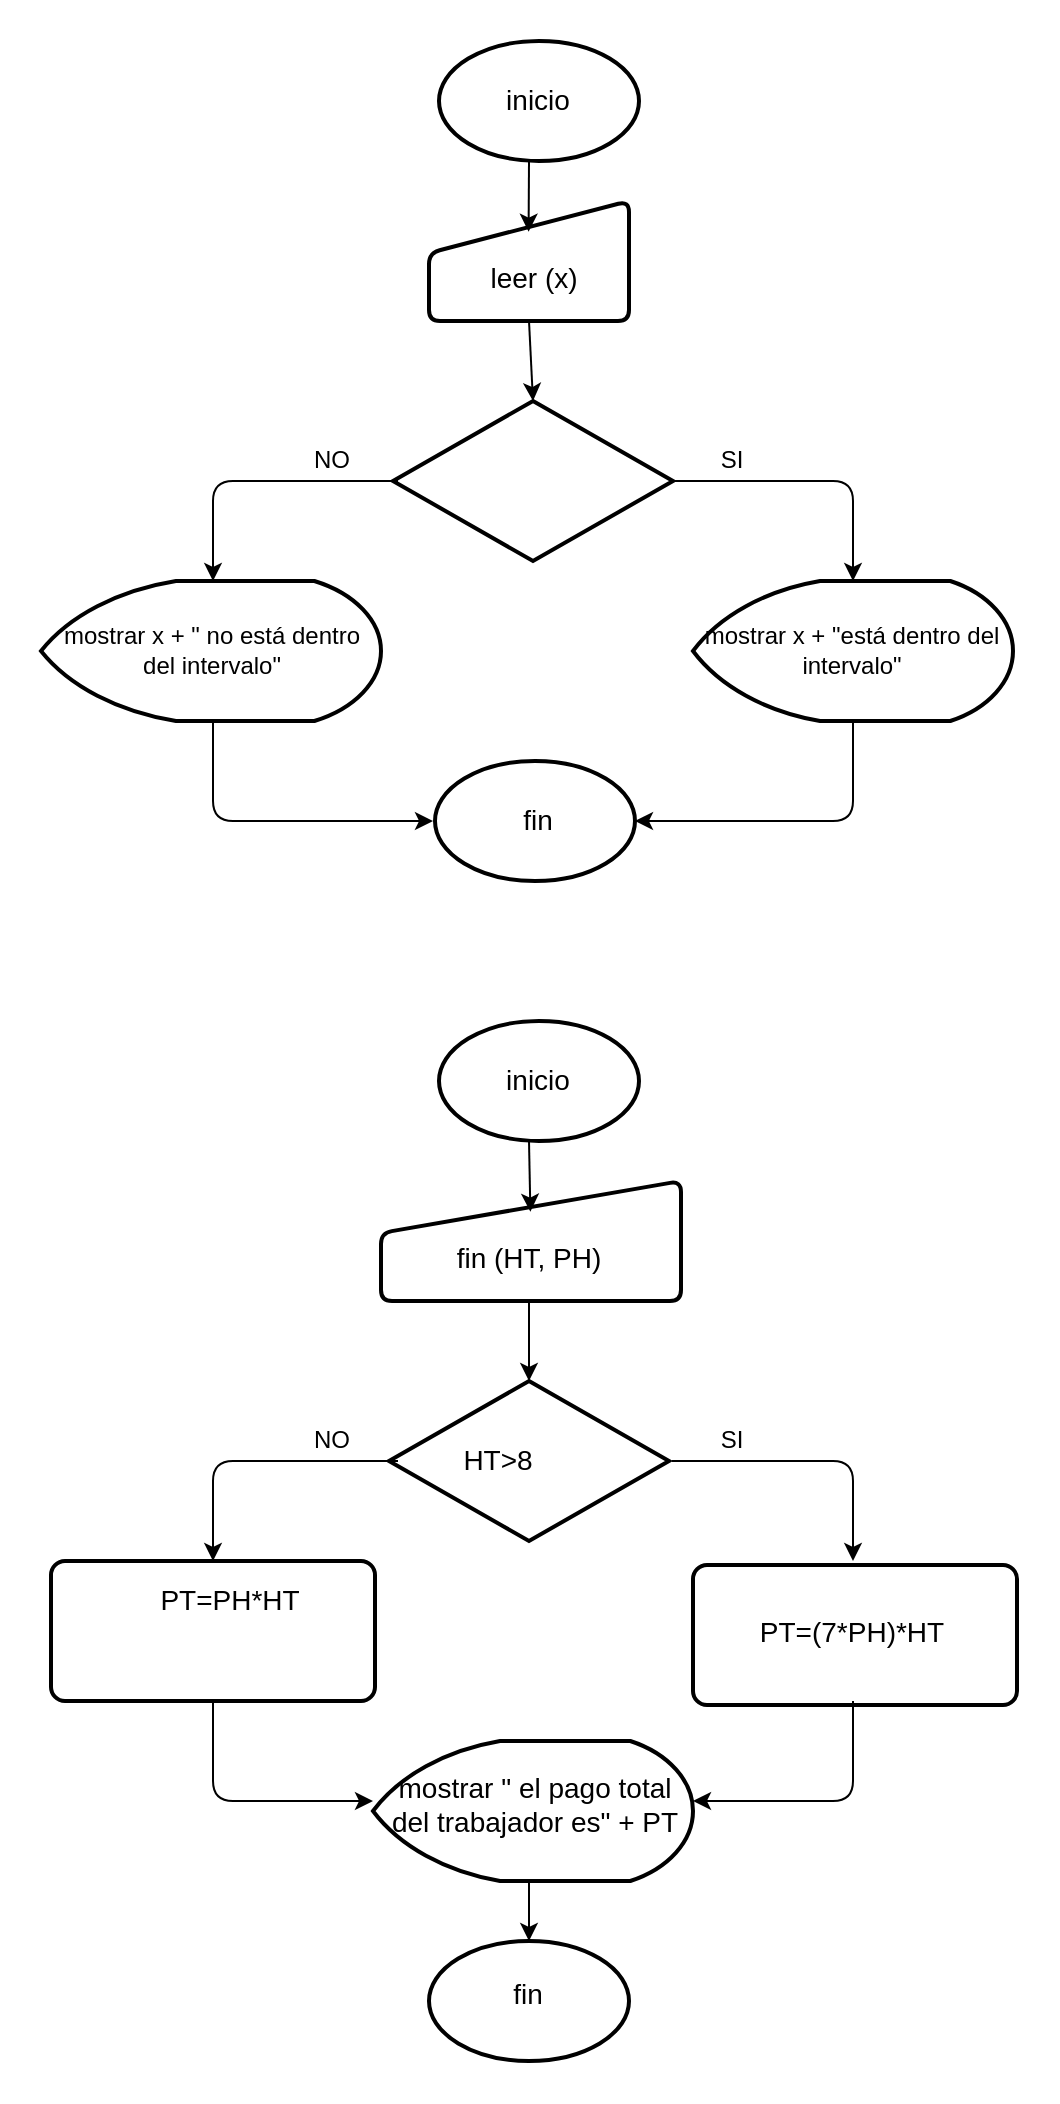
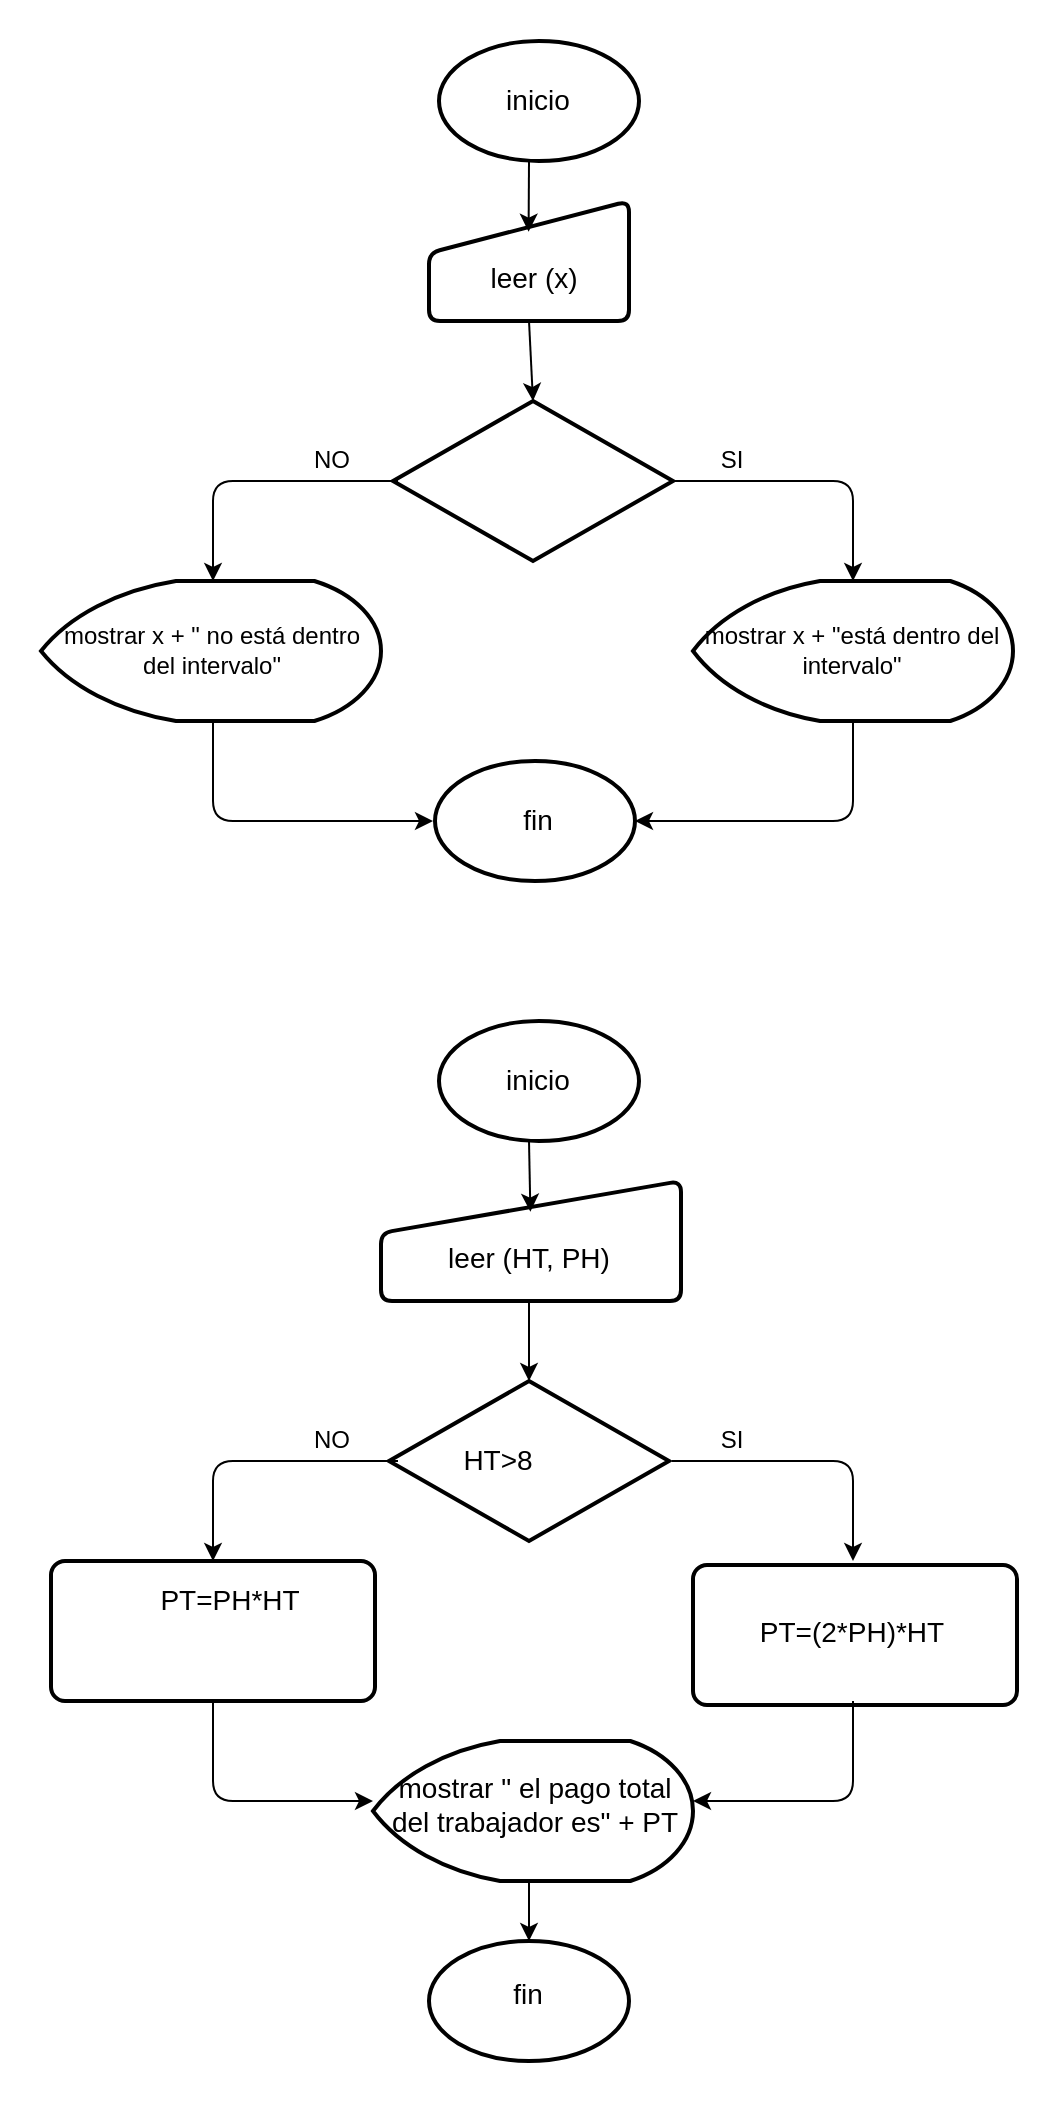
(530, 1259) -> (530, 1259)
(853, 1633) -> (853, 1633)
